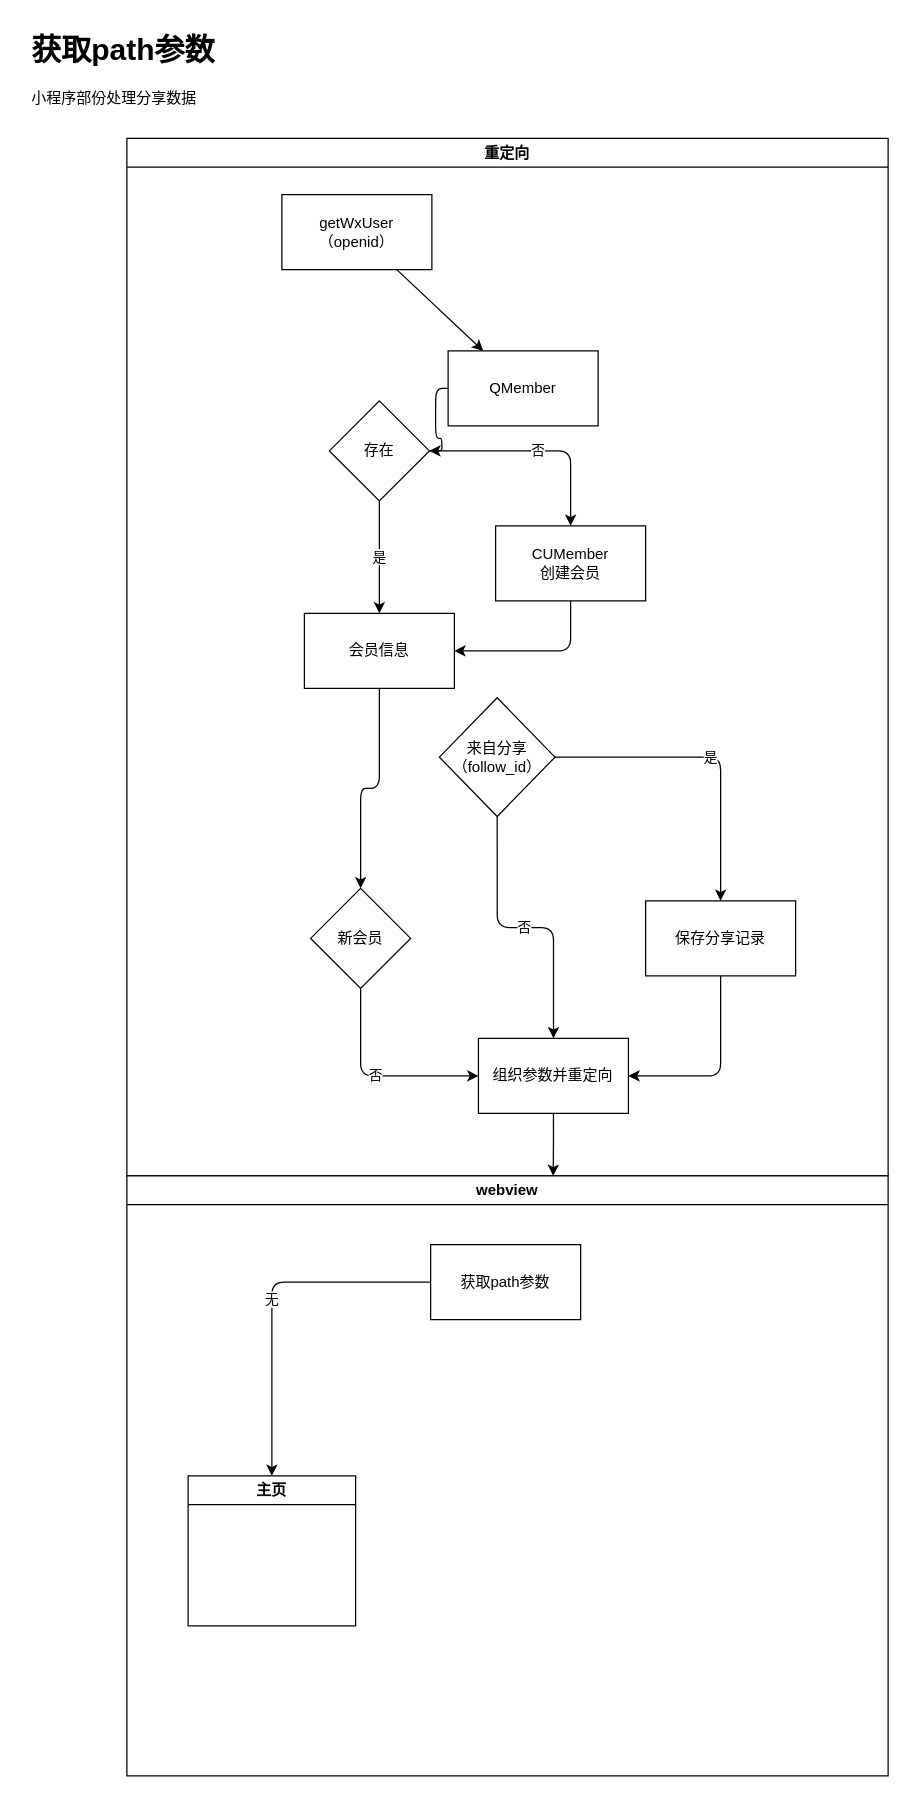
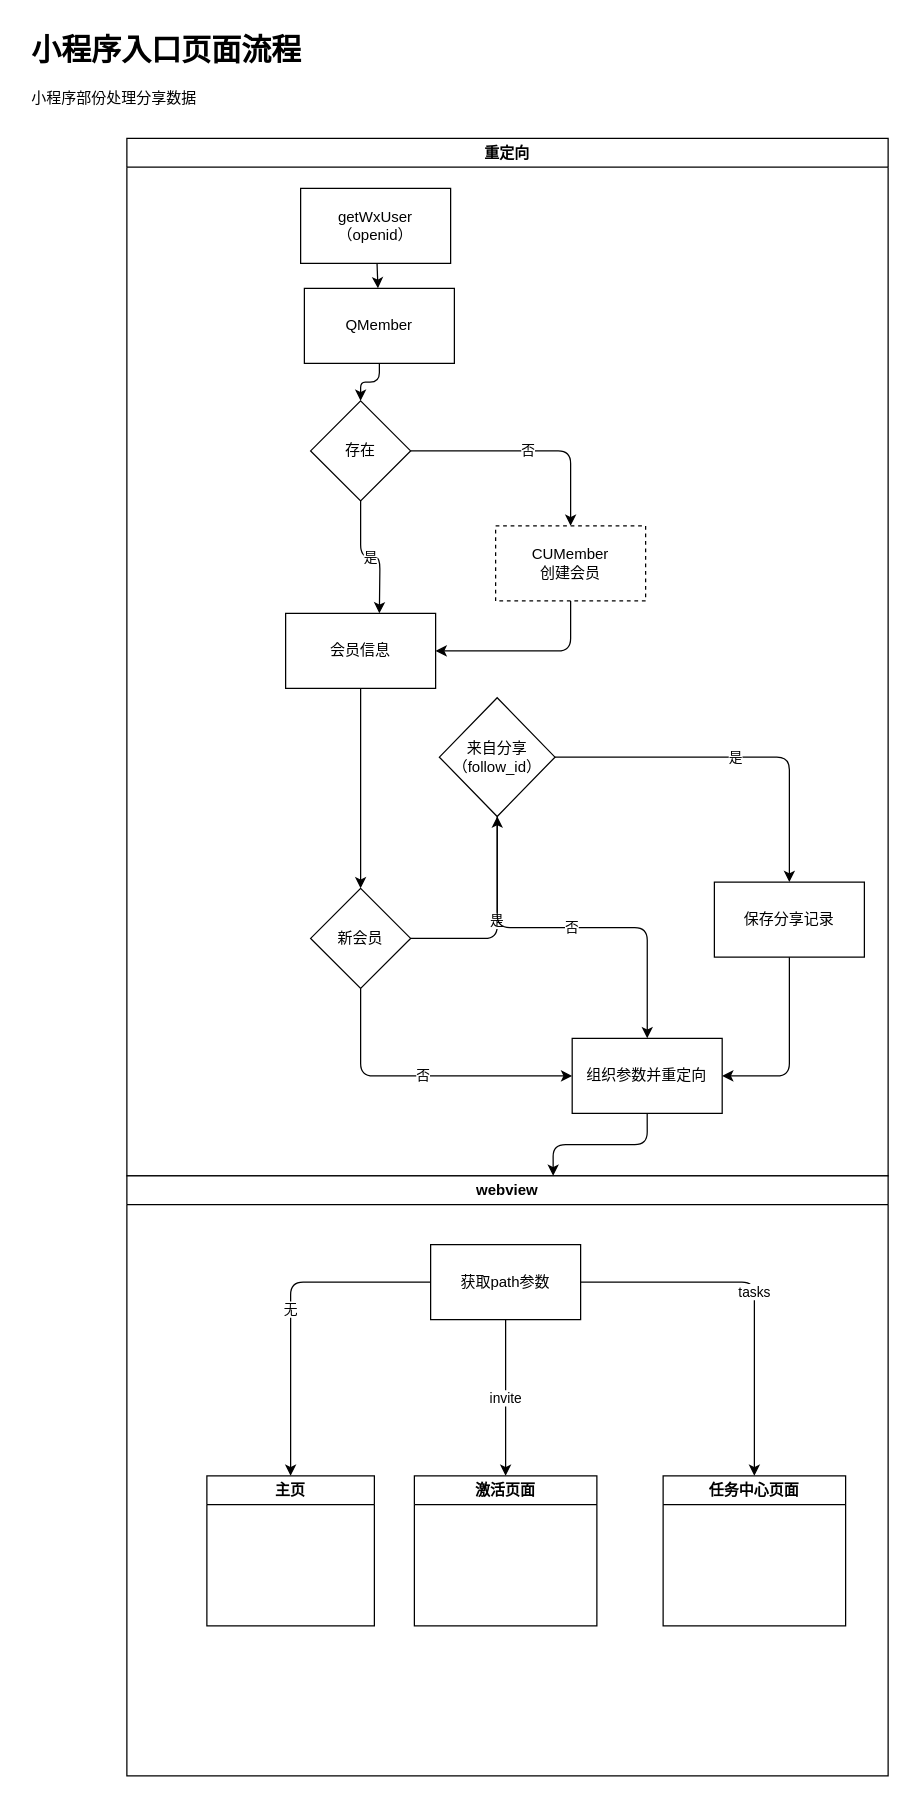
(114, 31) -> (114, 31)
(357, 232) -> (376, 226)
(523, 388) -> (379, 326)
(379, 451) -> (361, 451)
(571, 563) -> (571, 563)
(379, 651) -> (361, 651)
none -> (456, 938)
(721, 938) -> (789, 919)
(553, 1076) -> (647, 1076)
none -> (754, 1293)
none -> (506, 1394)
(272, 1551) -> (291, 1551)
none -> (506, 1551)
none -> (754, 1551)
